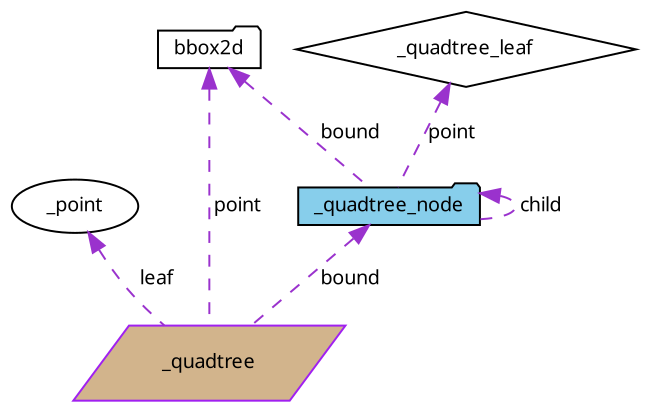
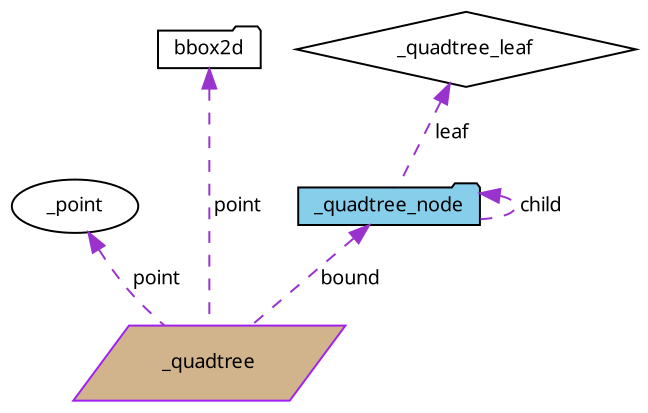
(450, 133) -> (450, 133)
(307, 134) -> none
(155, 279) -> (155, 279)
